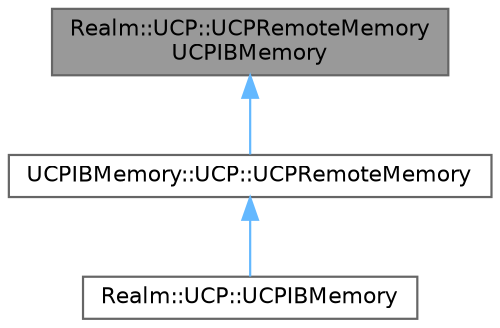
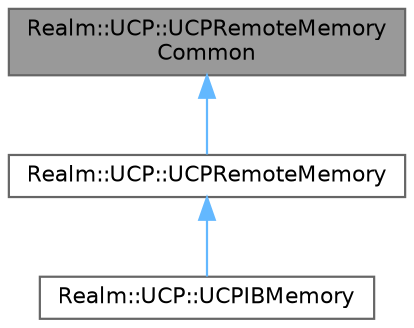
(250, 42) -> (207, 42)
(250, 176) -> (207, 176)
